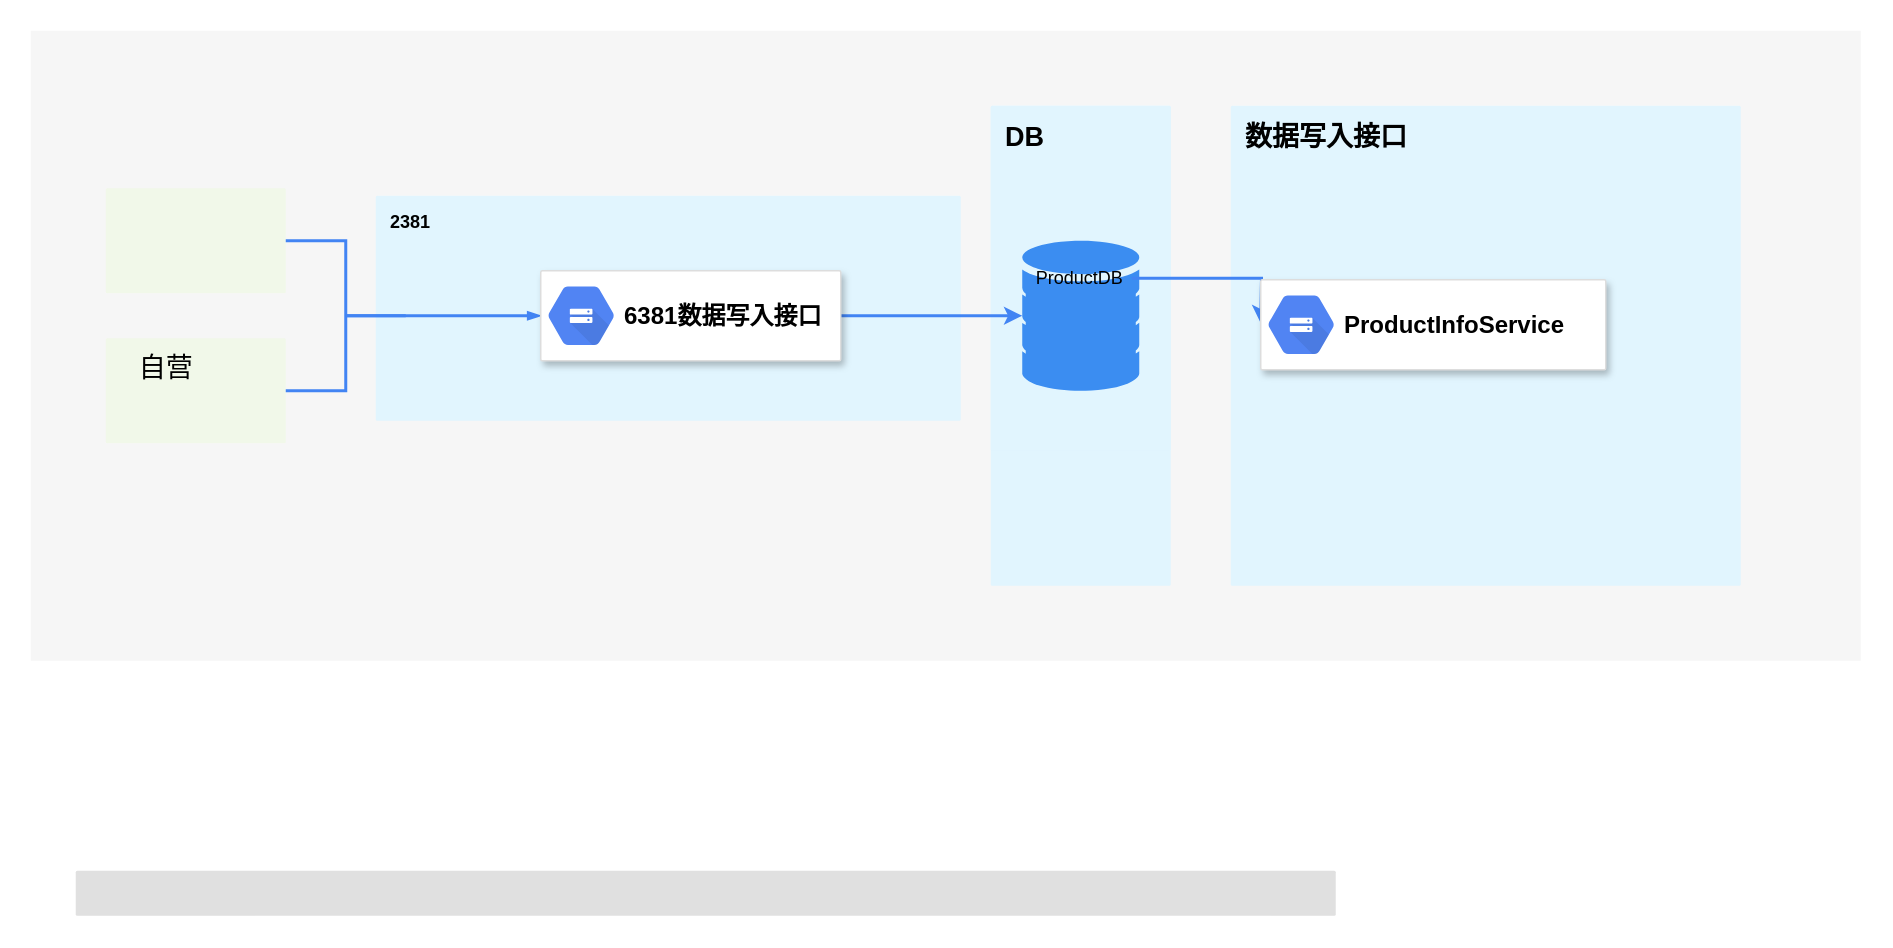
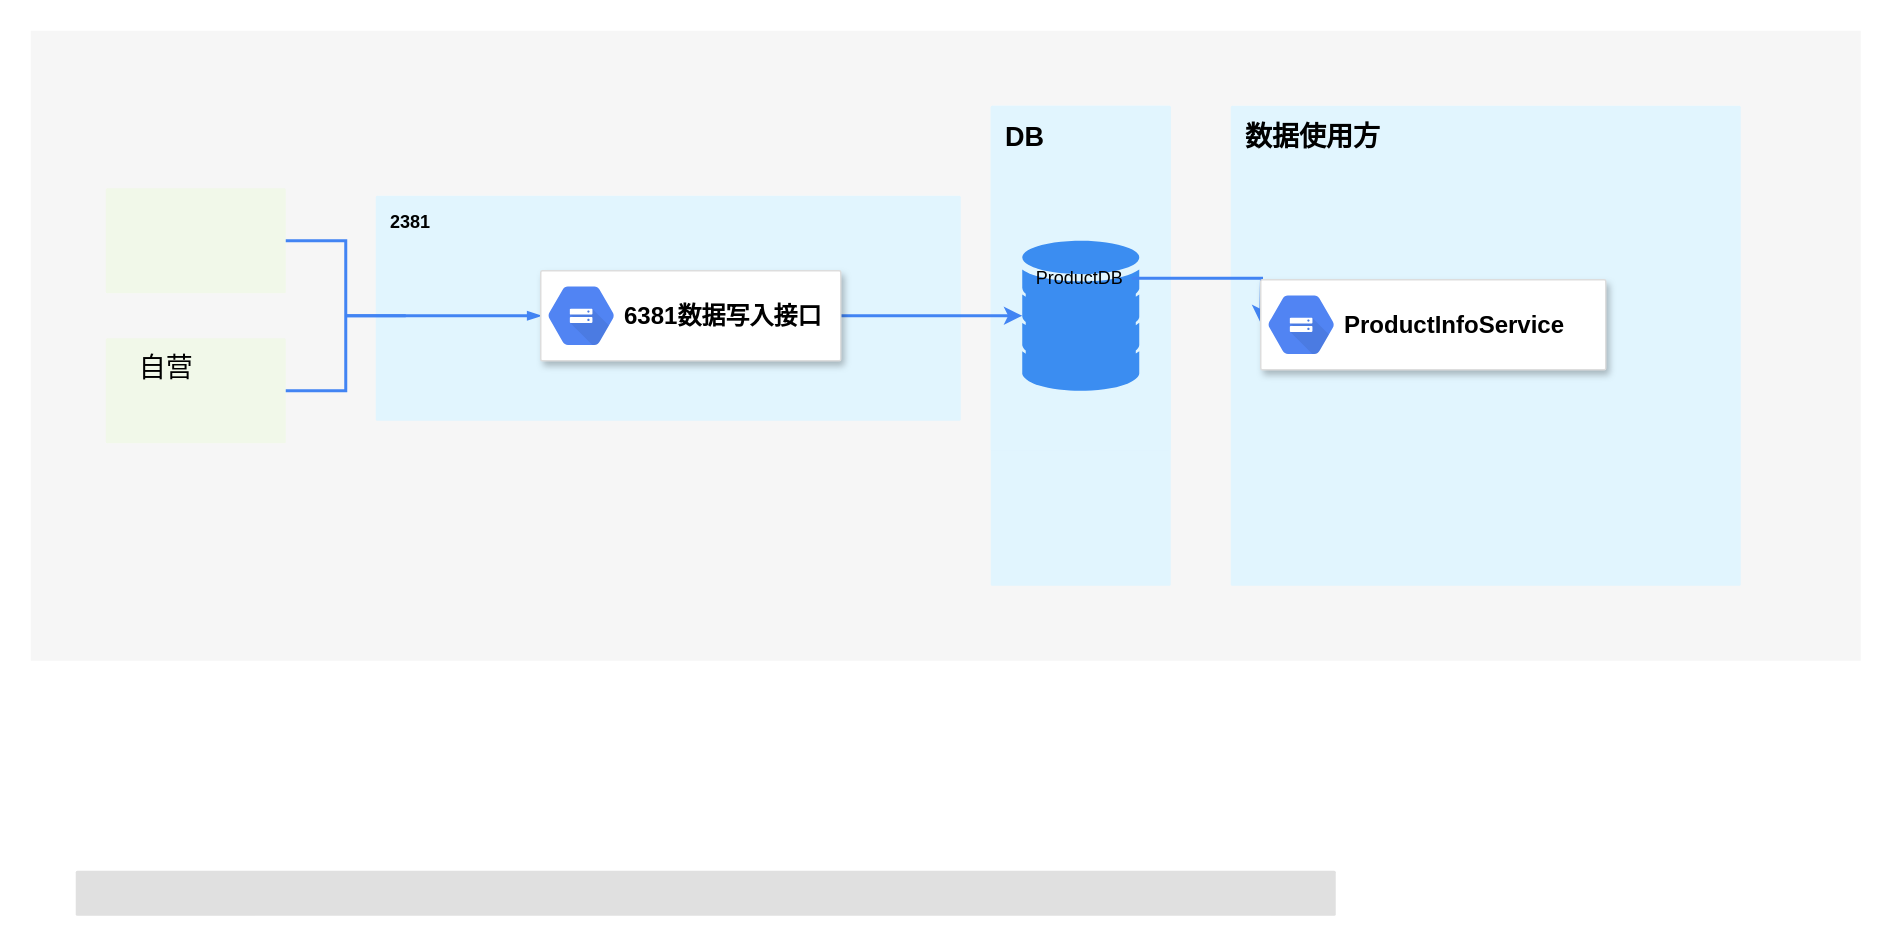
(1300, 133) -> (1291, 133)
